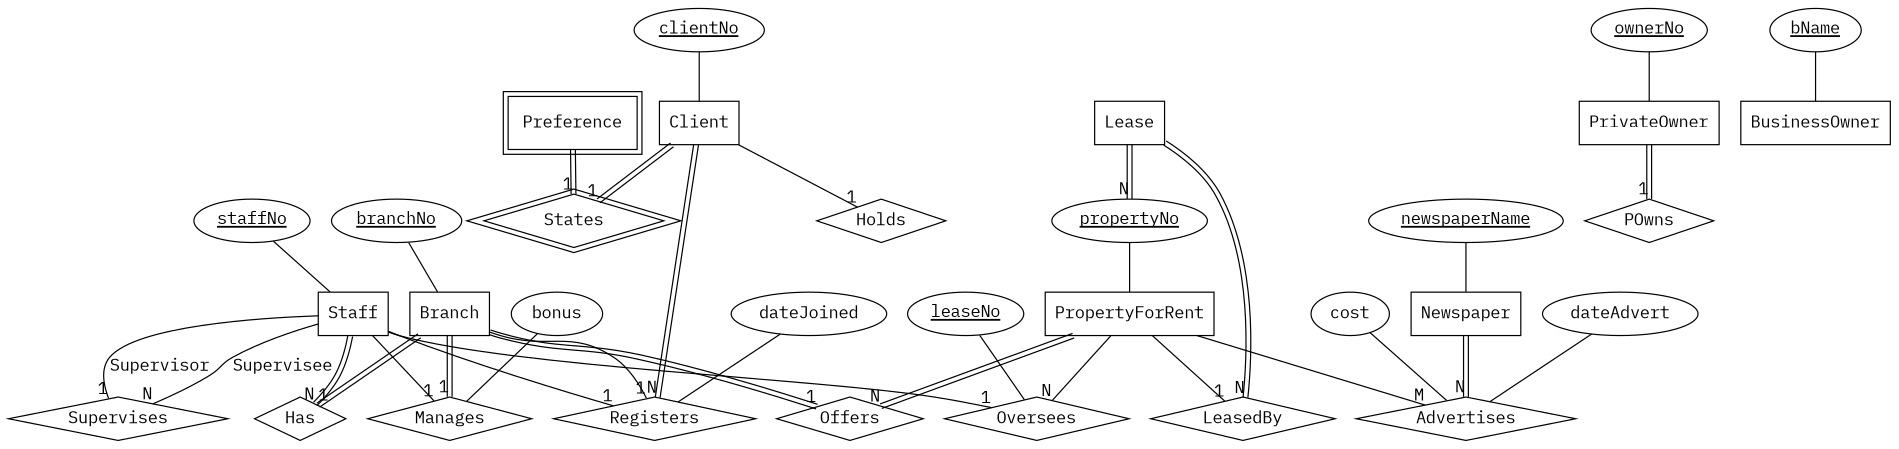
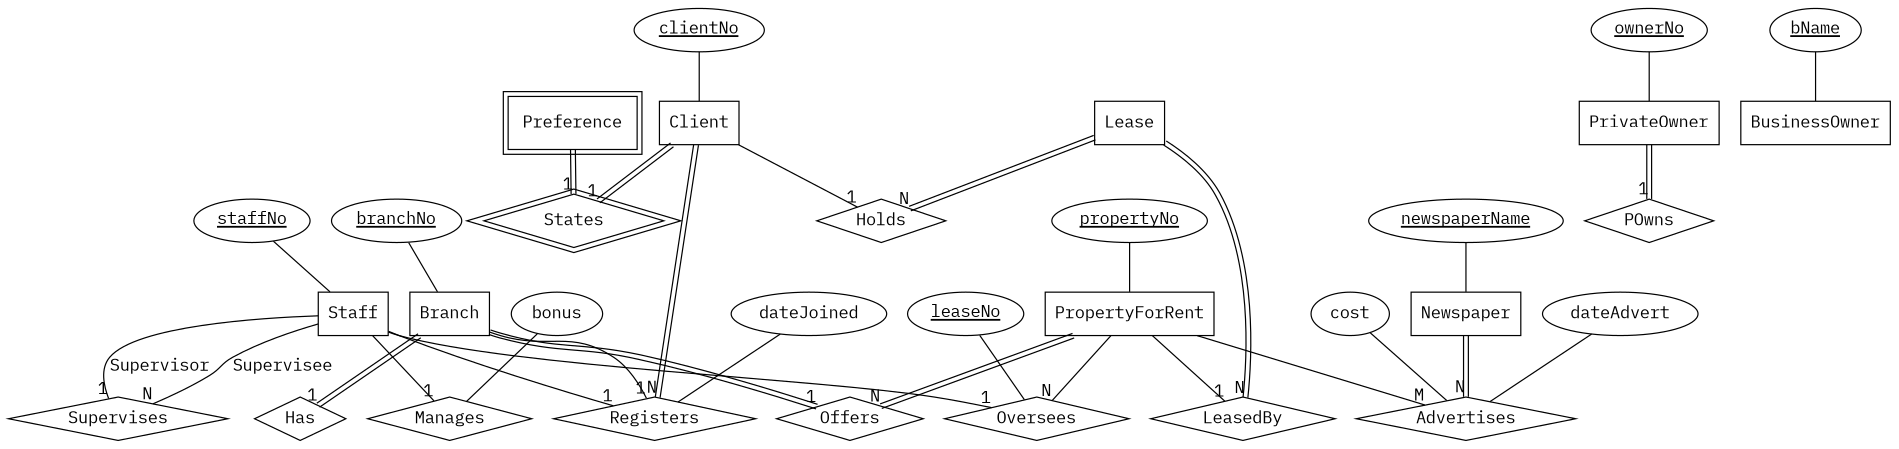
(1130, 172) -> (1002, 173)
(450, 366) -> none
(339, 373) -> none
